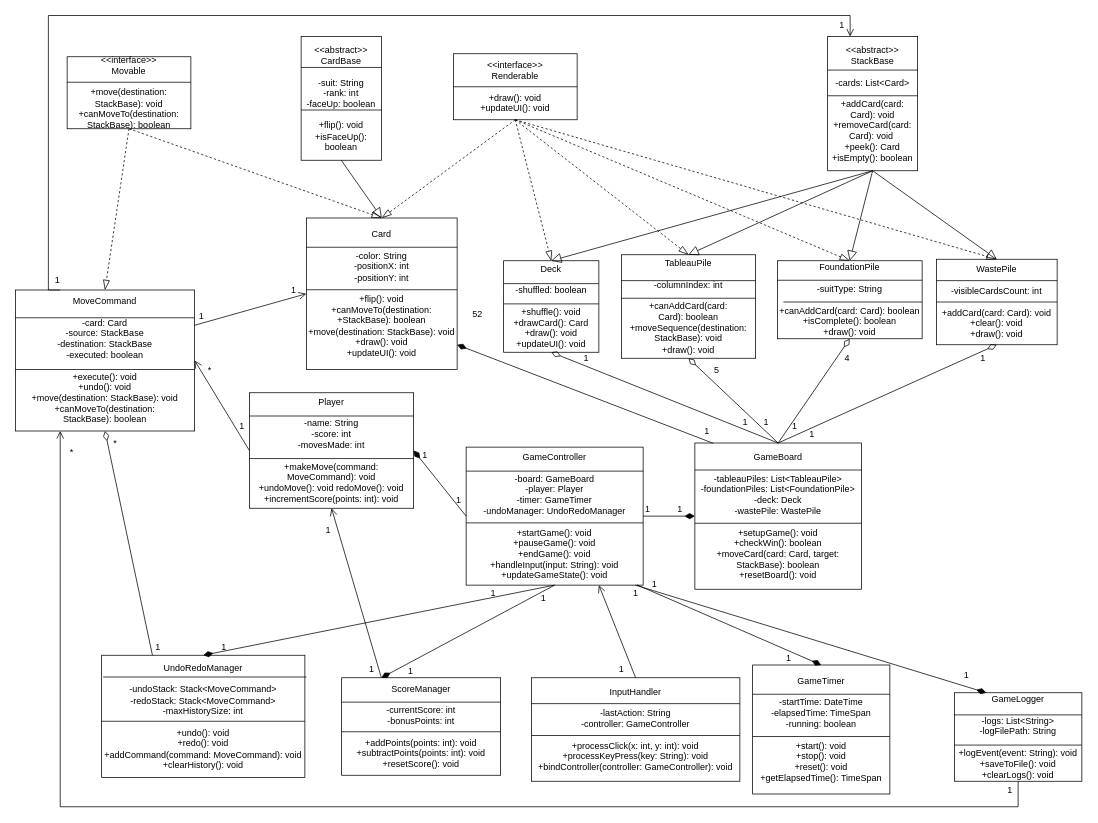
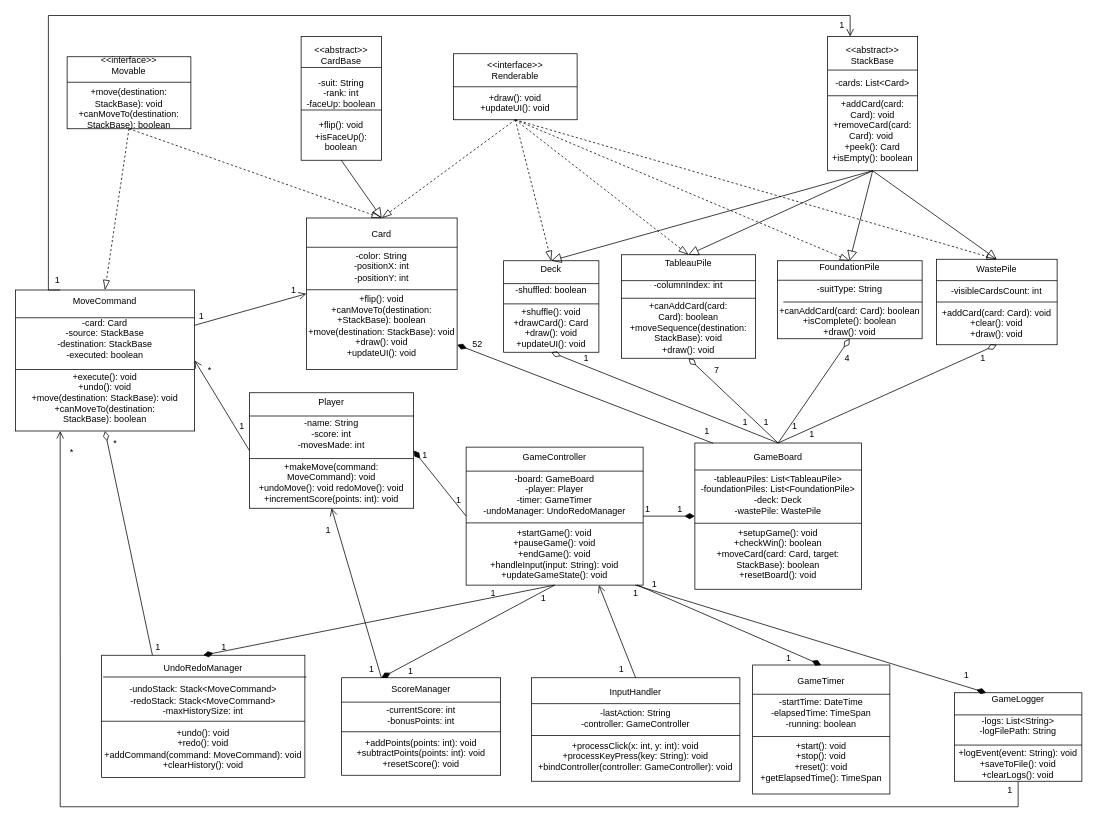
(478, 314) -> (478, 344)
(717, 370) -> (717, 370)
